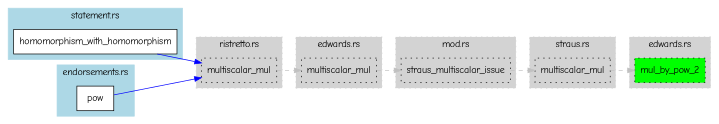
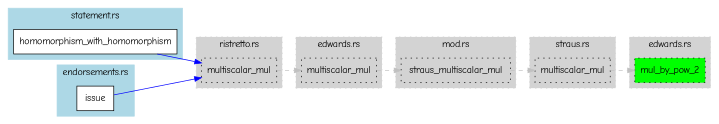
(456, 70) -> (456, 70)
(95, 98) -> (95, 98)
